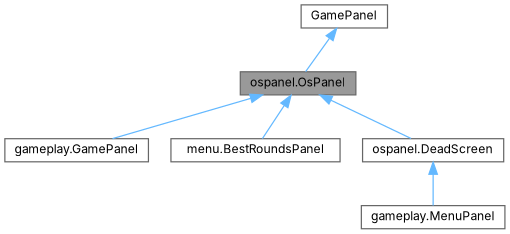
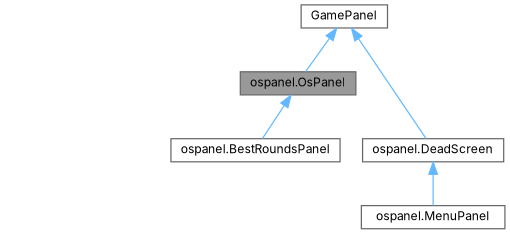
(371, 119) -> (392, 89)
(77, 150) -> none
(255, 150) -> (255, 150)
(433, 217) -> (433, 217)
